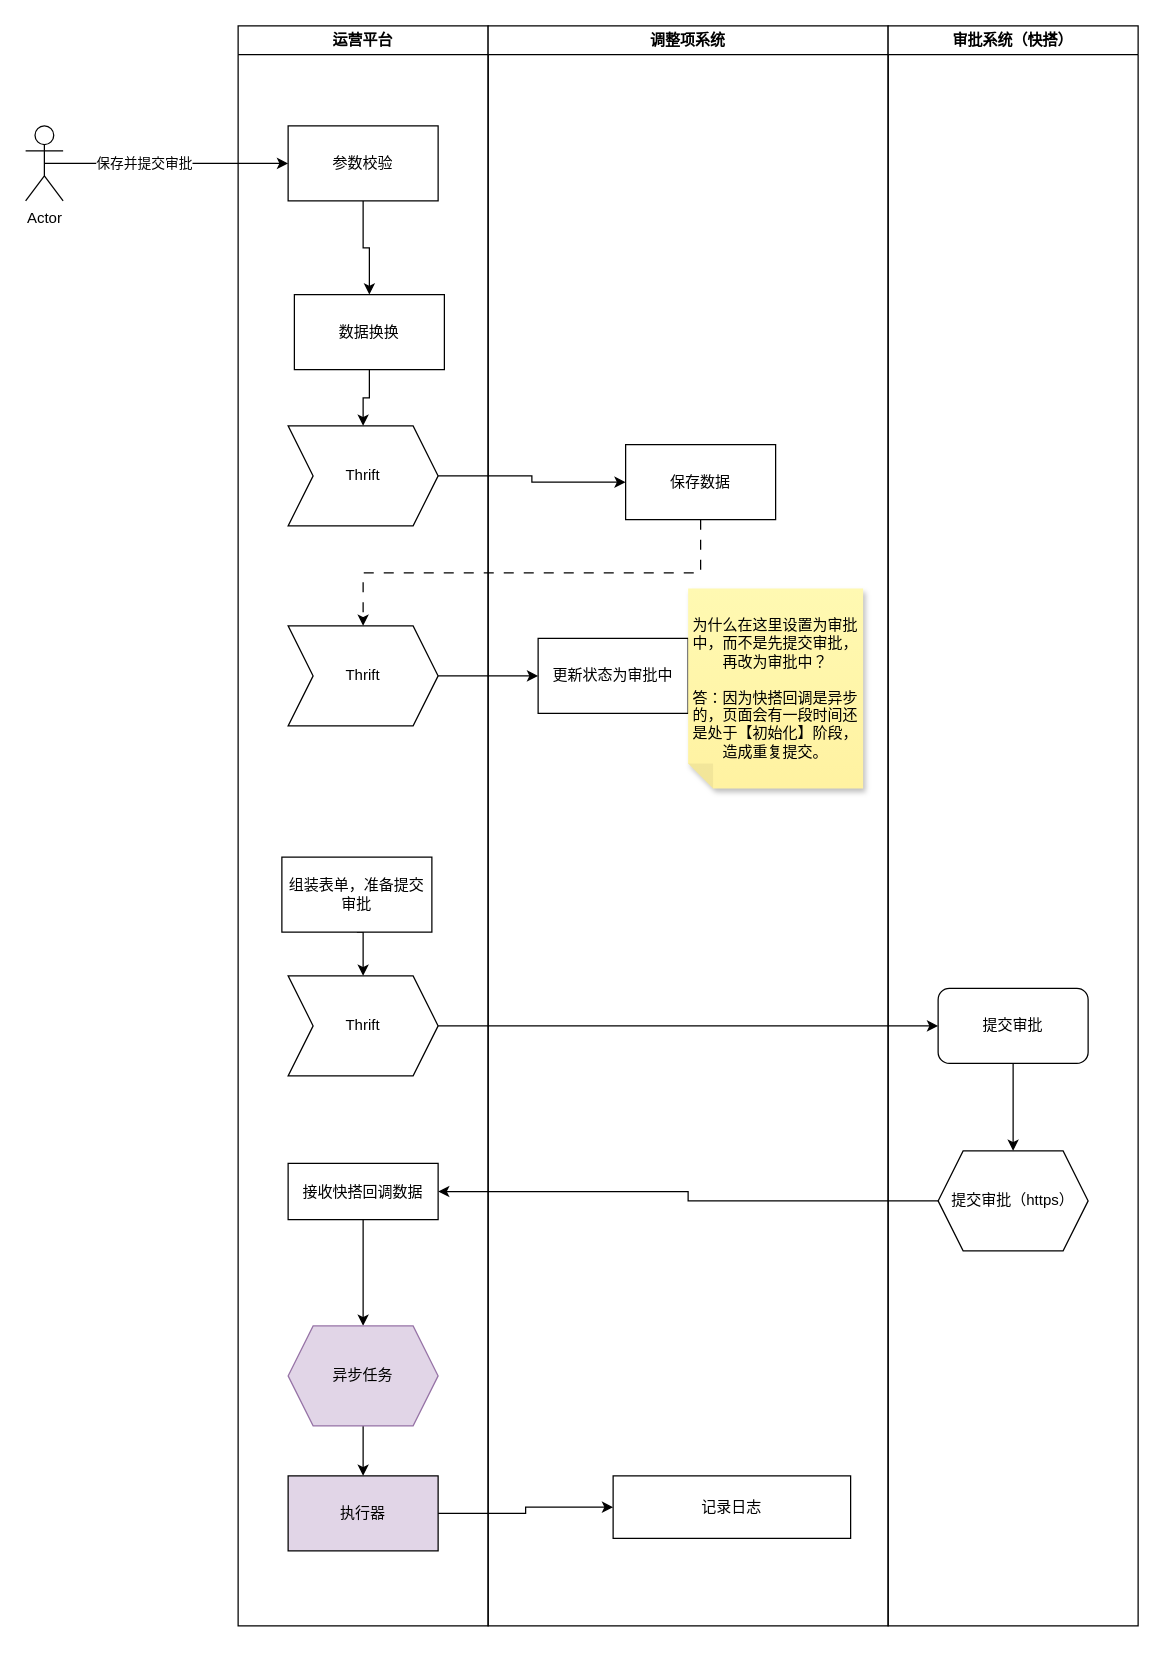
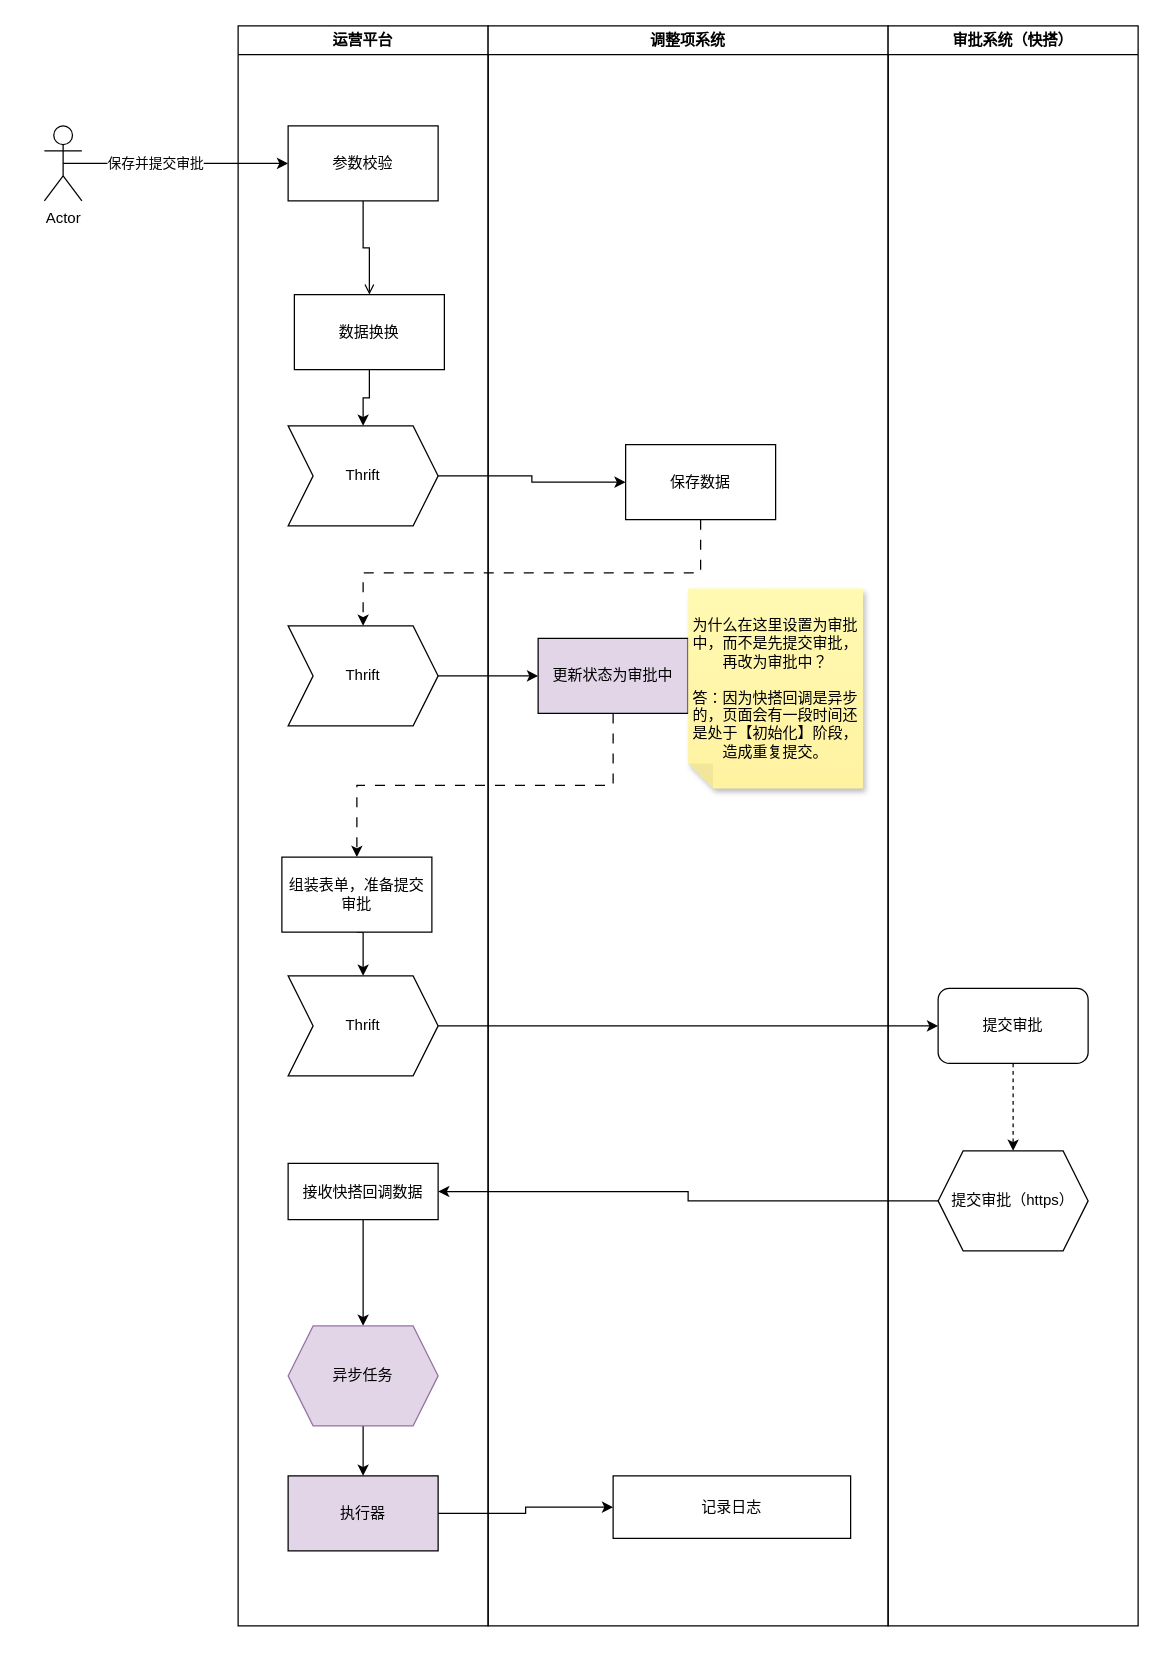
(44, 163) -> (63, 163)
(369, 284) -> (369, 287)
(613, 676) -> (613, 676)
none -> (393, 785)
(1013, 1101) -> (1013, 1101)
